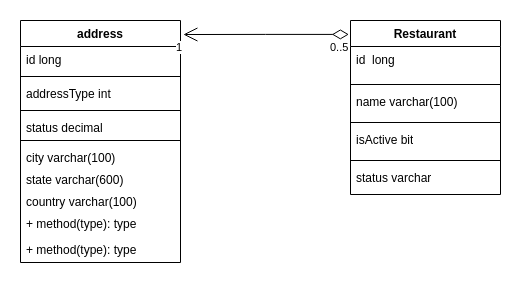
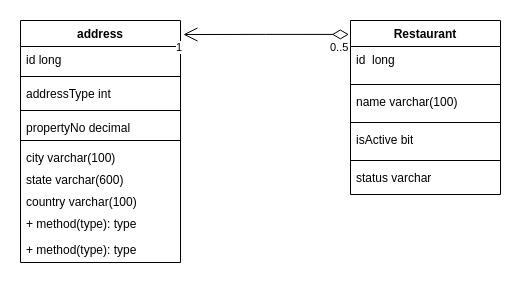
(69, 129) -> (82, 129)
